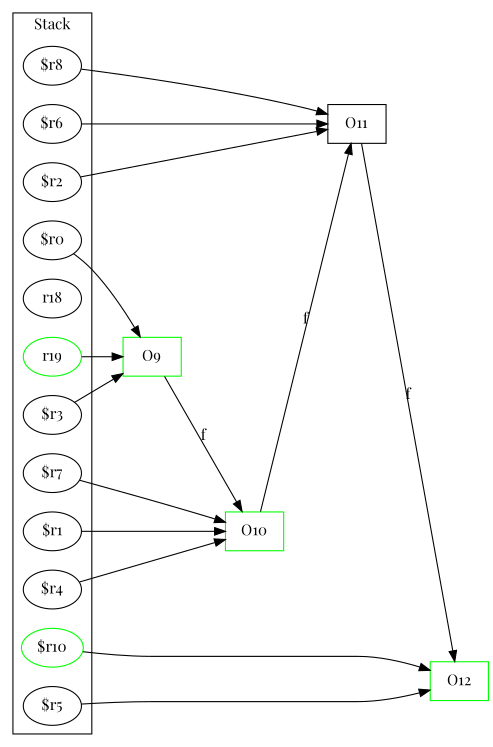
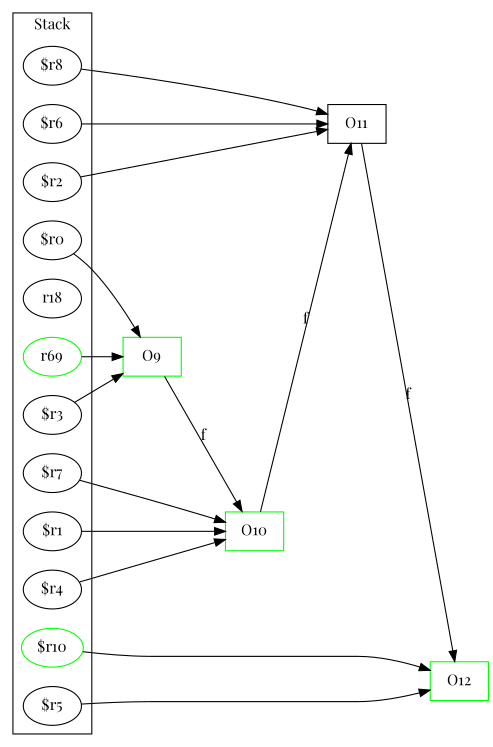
(52, 357) -> (52, 357)
